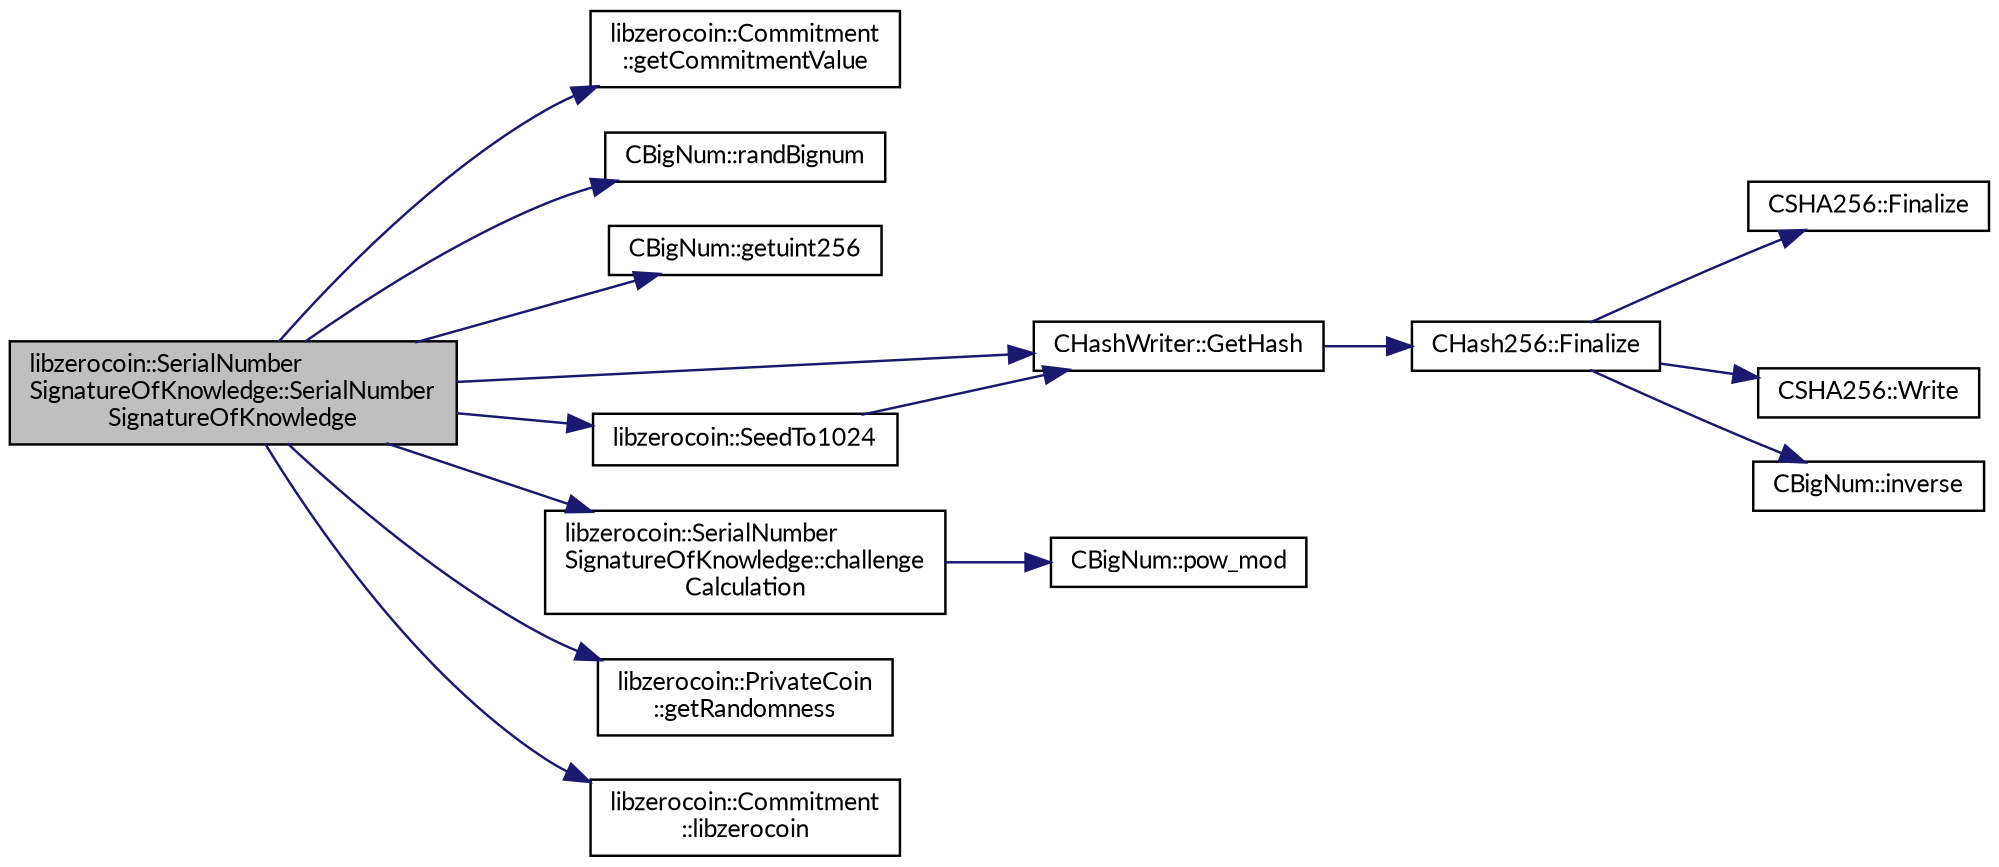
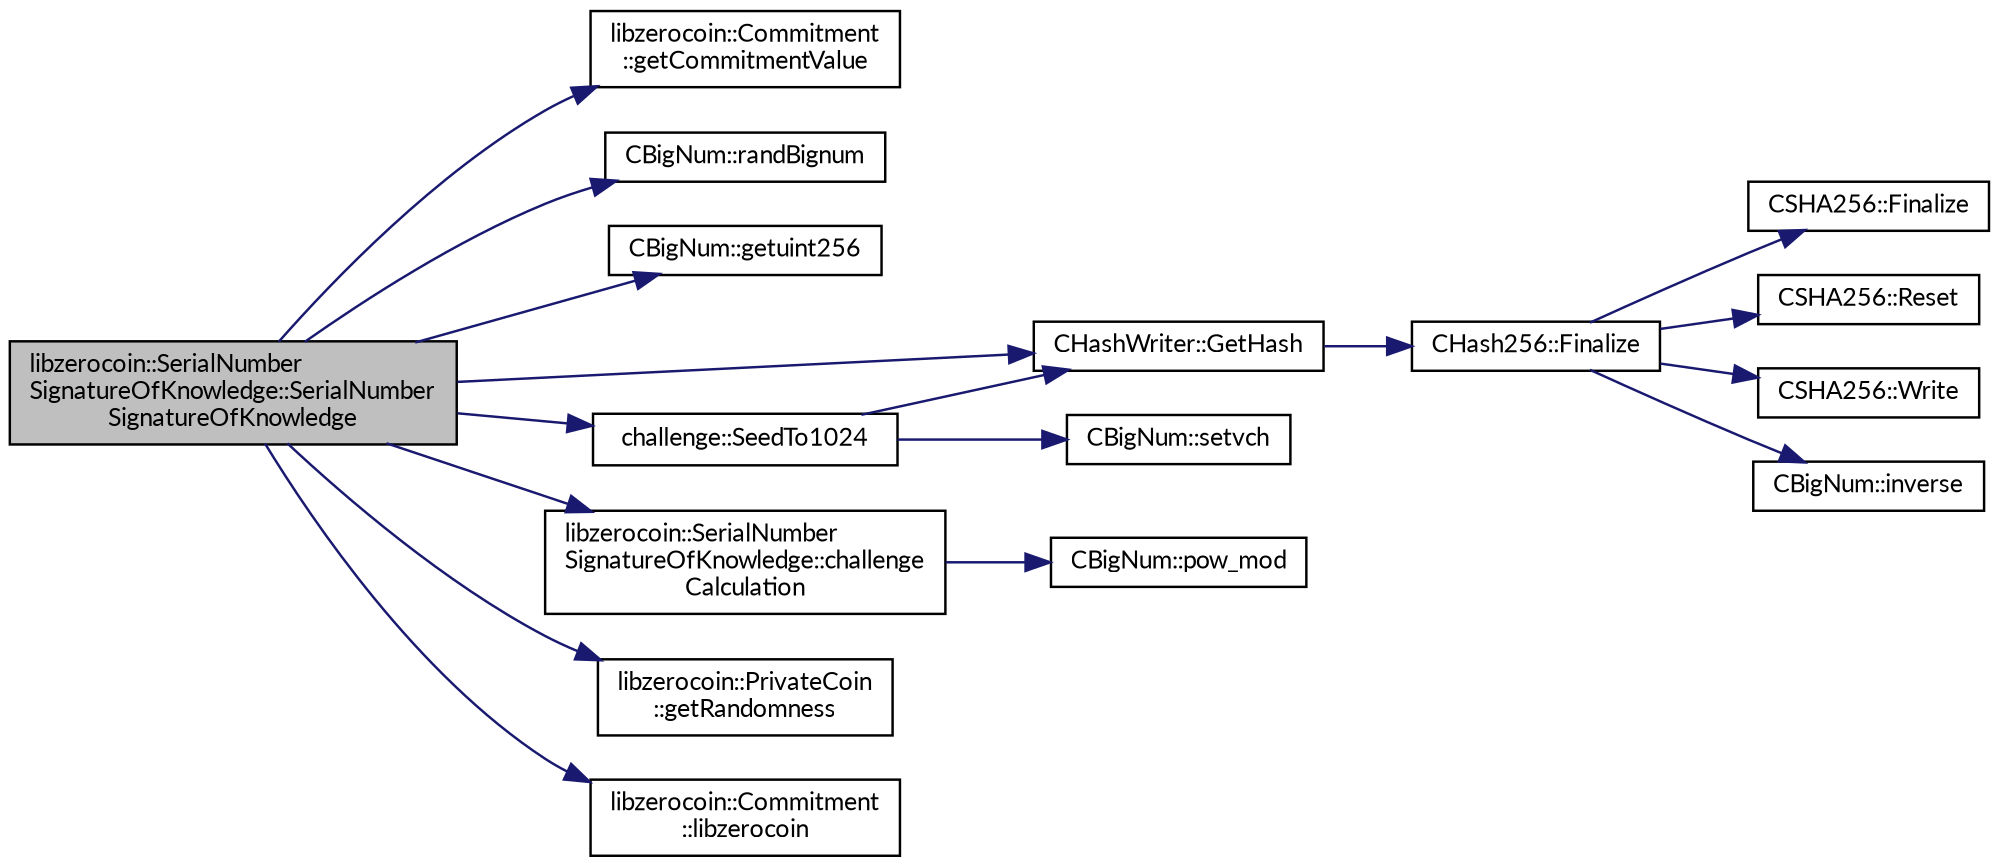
none -> (1869, 300)
(745, 440) -> (745, 440)
none -> (1179, 440)
